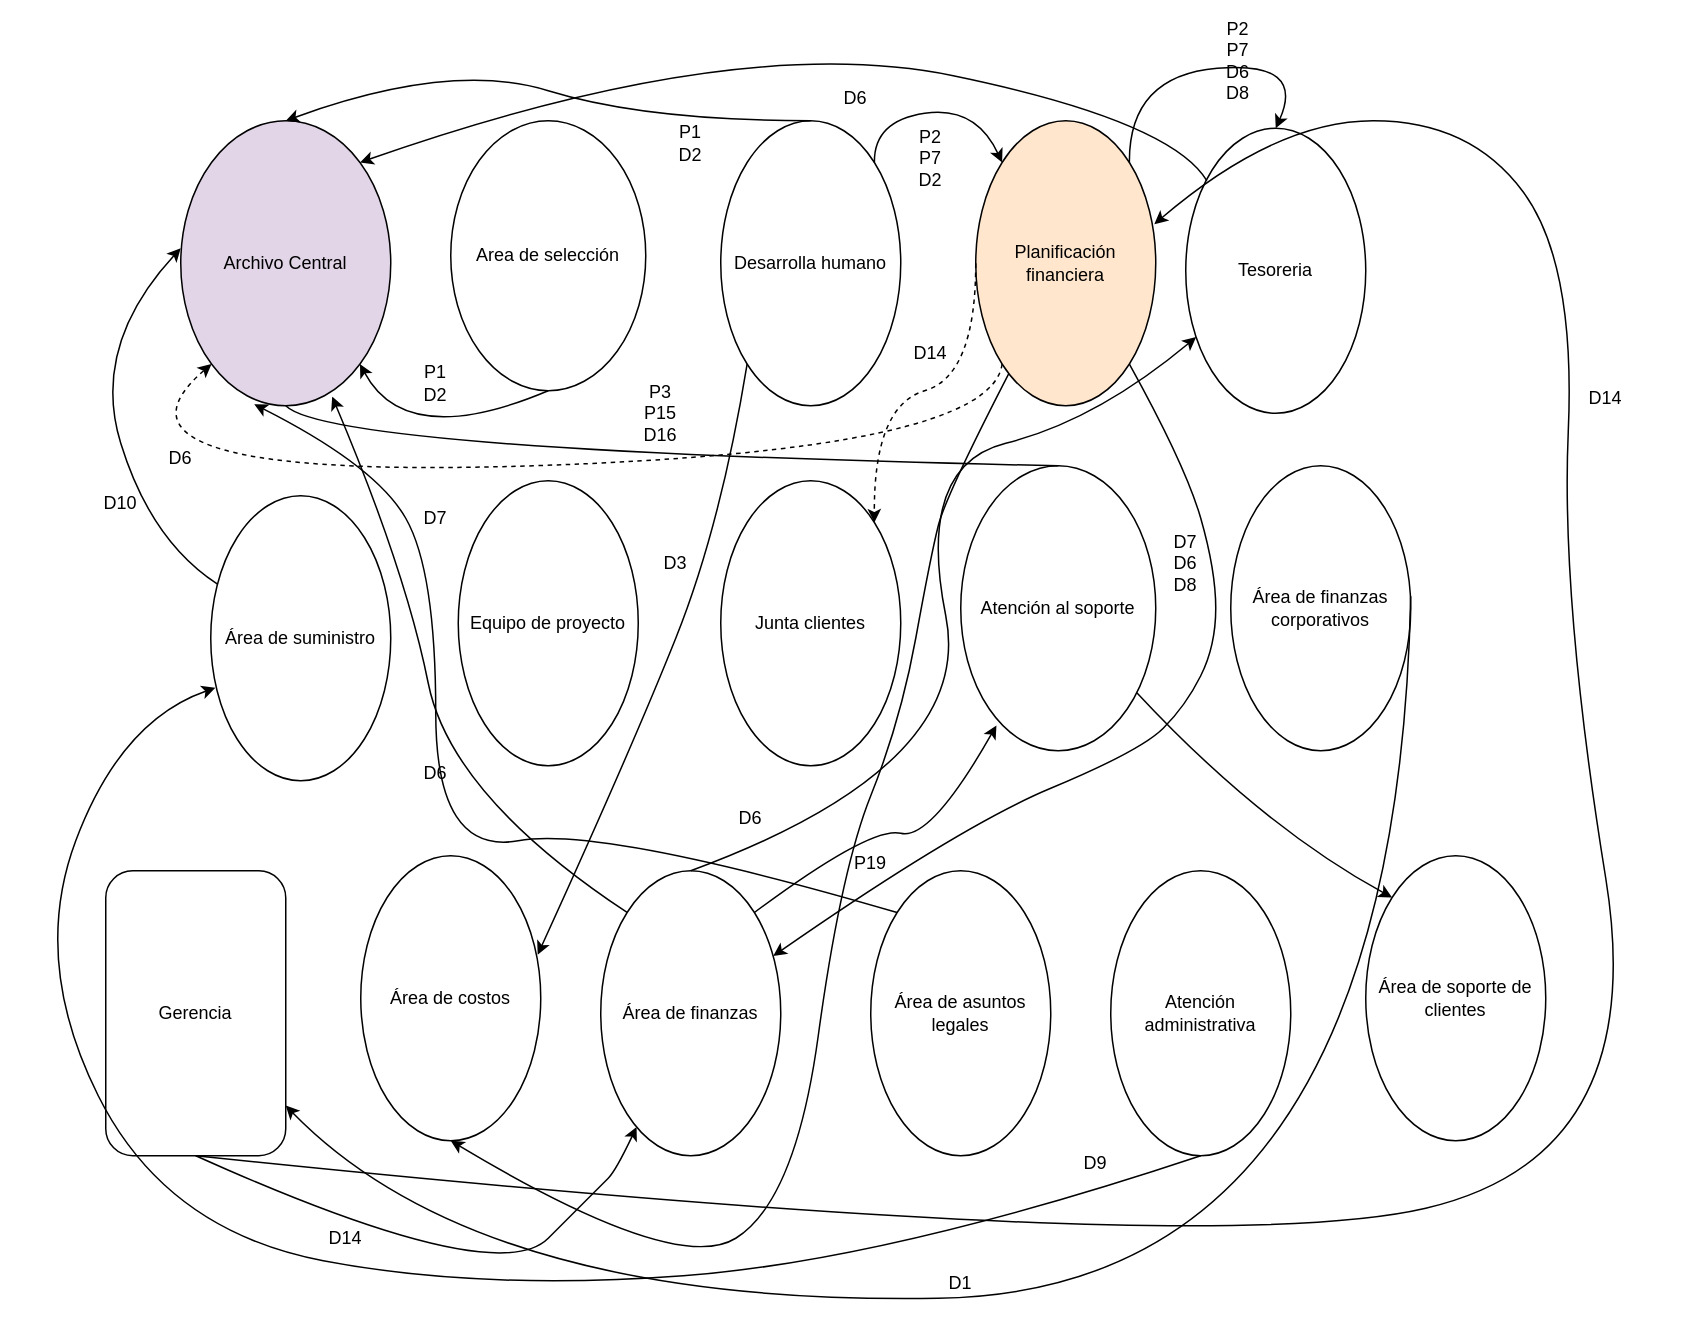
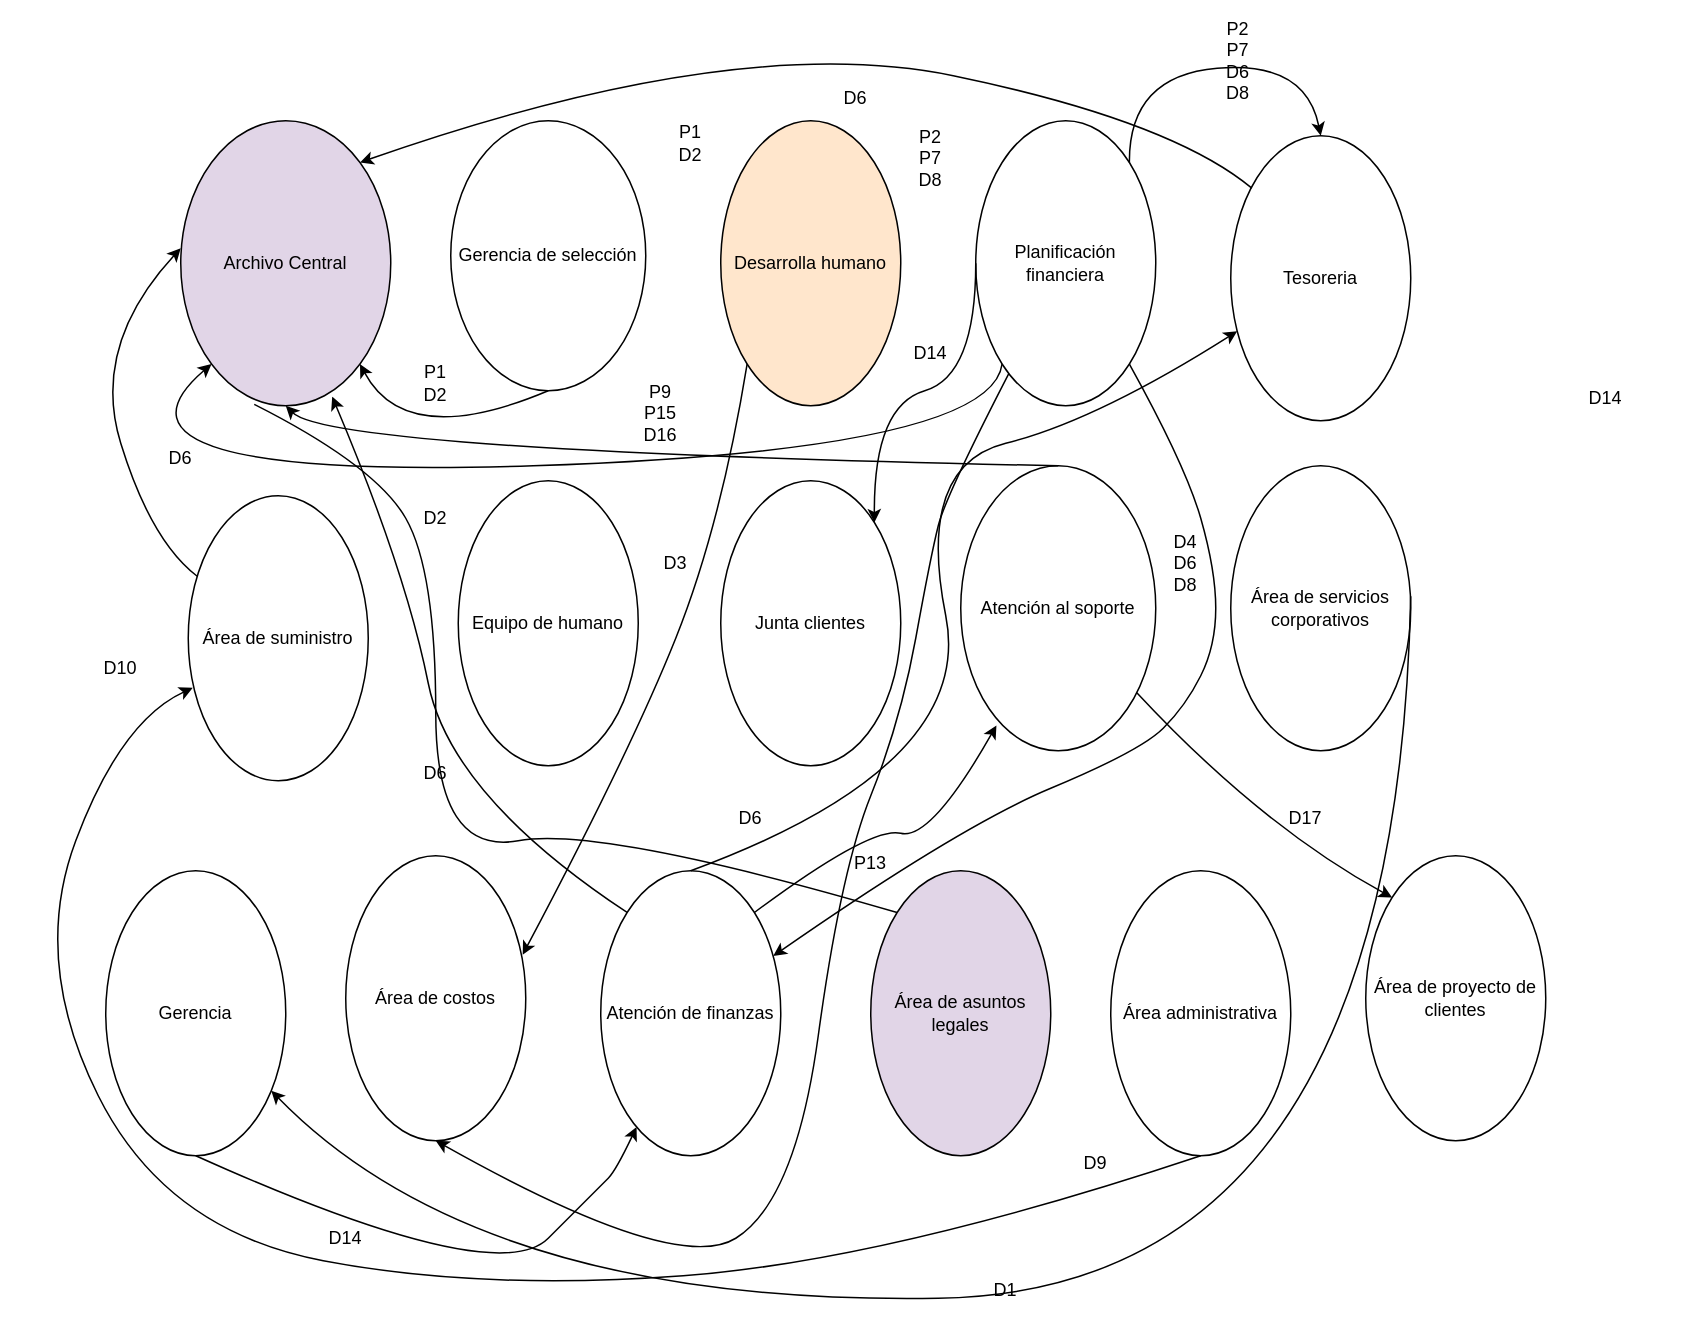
(429, 83) -> none
(931, 113) -> none
(931, 158) -> (931, 158)
(548, 256) -> (548, 256)
(811, 263) -> (811, 263)
(1066, 263) -> (1066, 263)
(1276, 271) -> (1321, 278)
(922, 392) -> (922, 392)
(265, 410) -> (260, 407)
(661, 413) -> (661, 413)
(488, 442) -> (487, 444)
(537, 466) -> (537, 466)
(121, 503) -> (121, 668)
(436, 518) -> (436, 518)
(1186, 563) -> (1186, 563)
(1321, 608) -> (1321, 608)
(548, 623) -> (548, 623)
(301, 638) -> (278, 638)
(1577, 666) -> none
none -> (1306, 818)
(871, 863) -> (871, 863)
(451, 998) -> (436, 998)
(1456, 998) -> (1456, 998)
(196, 1013) -> (196, 1013)
(691, 1013) -> (691, 1013)
(961, 1013) -> (961, 1013)
(1201, 1013) -> (1201, 1013)
(961, 1283) -> (1006, 1291)
